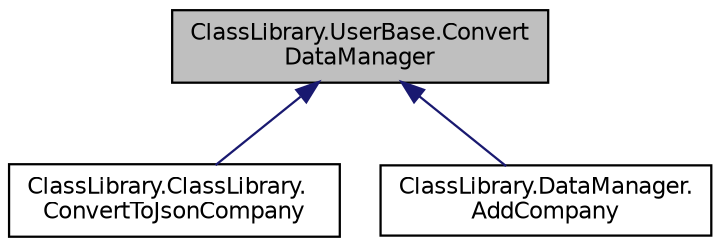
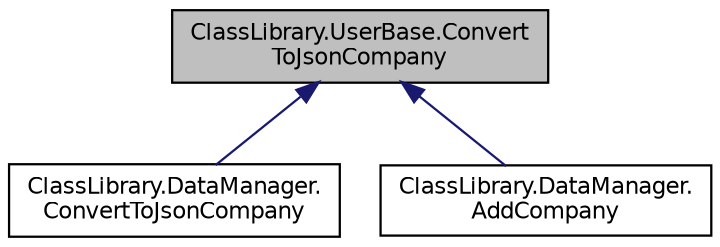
(360, 46) -> (360, 46)
(174, 200) -> (174, 200)
